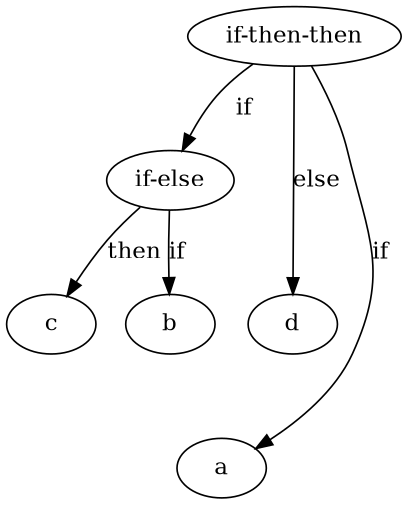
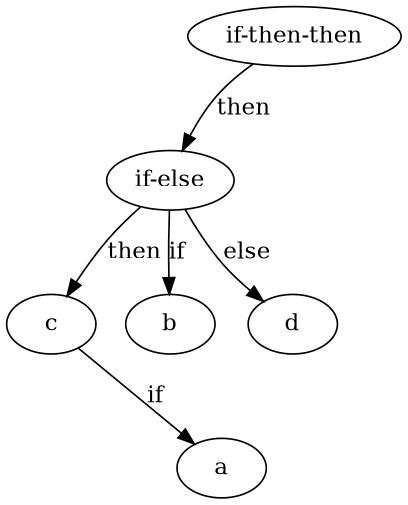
(244, 108) -> (244, 108)
(294, 172) -> (214, 253)
(373, 267) -> (130, 391)
